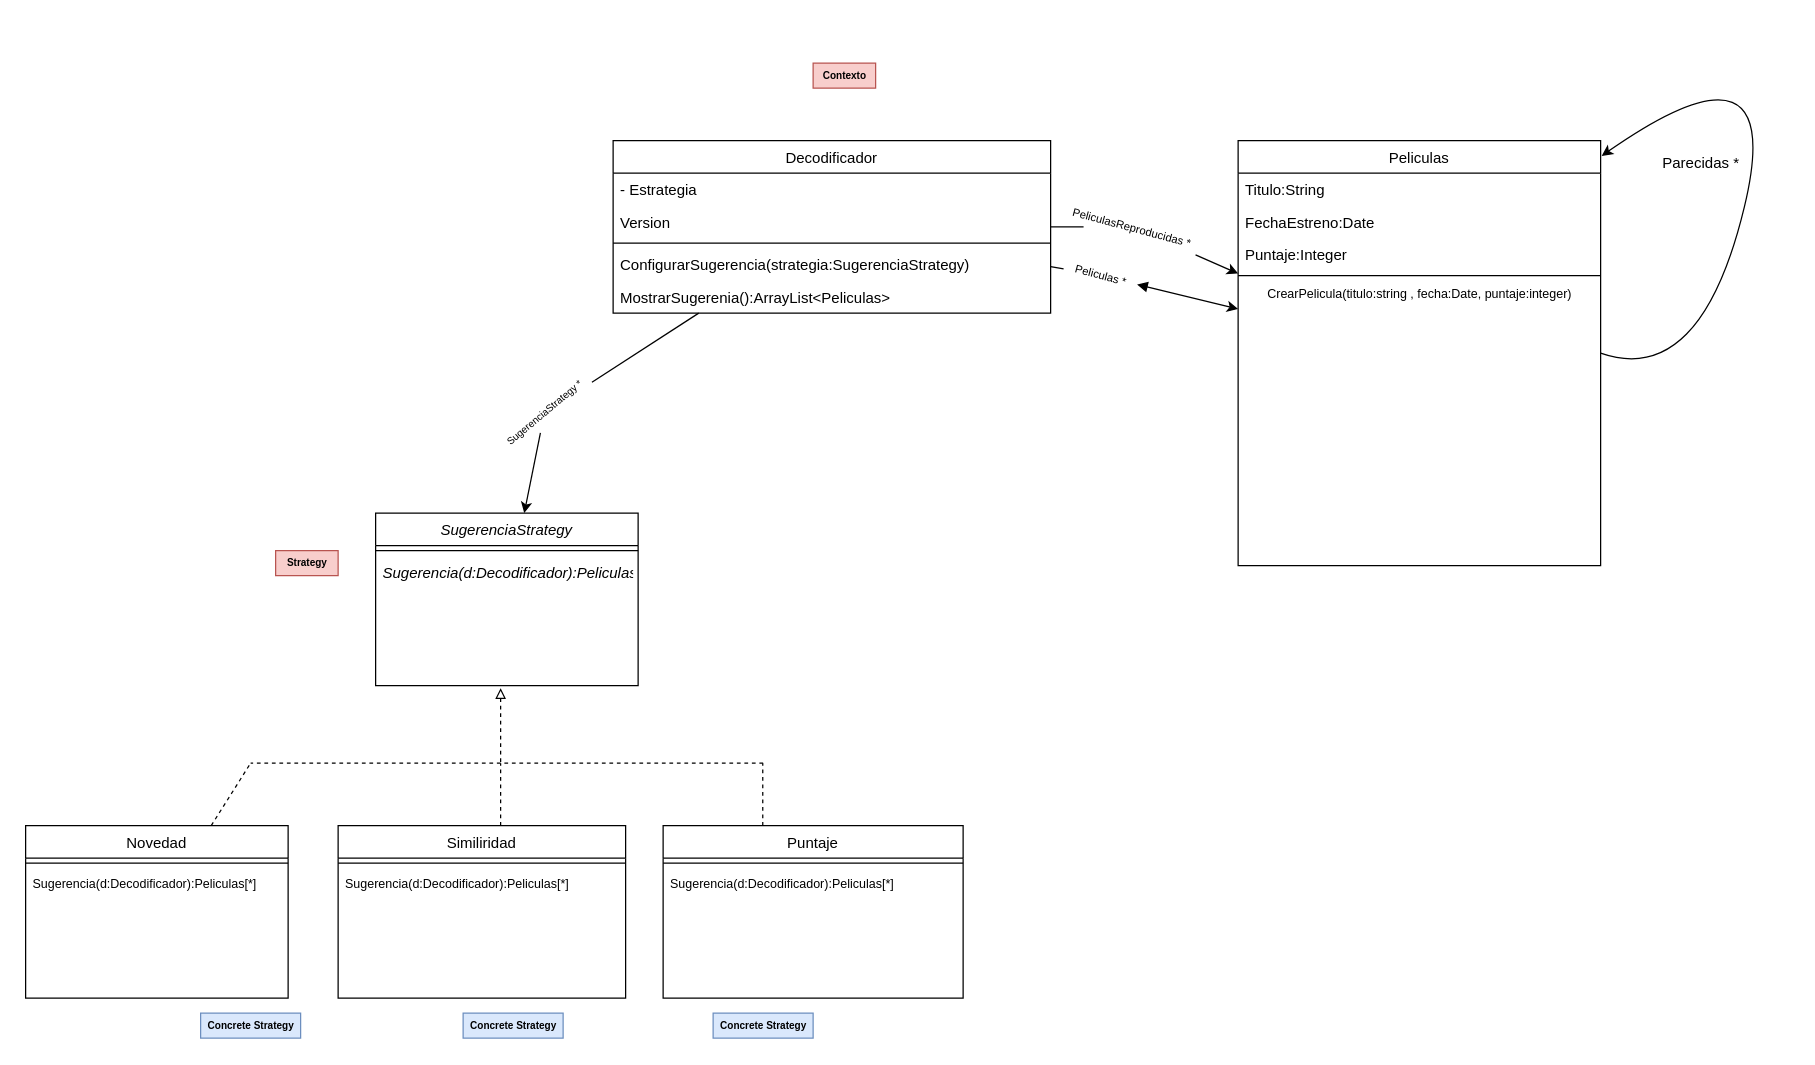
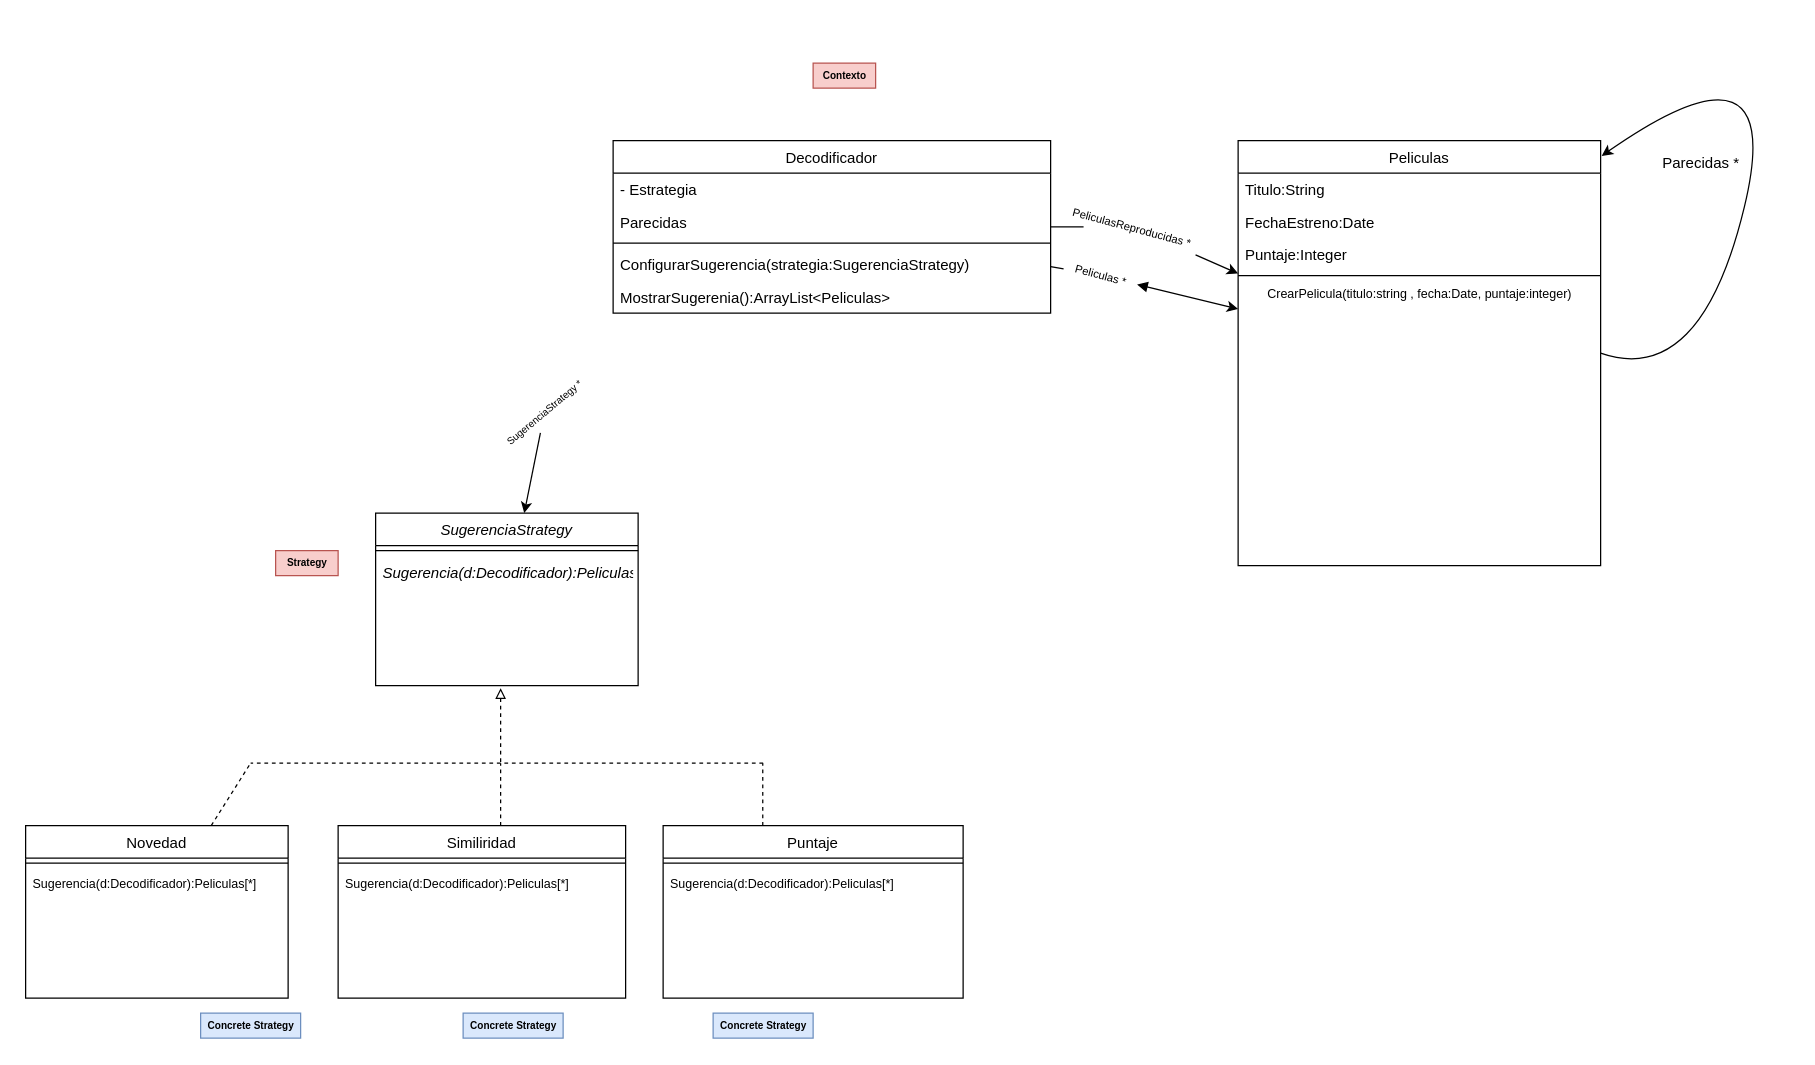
(647, 223) -> (656, 223)
(643, 349) -> none
